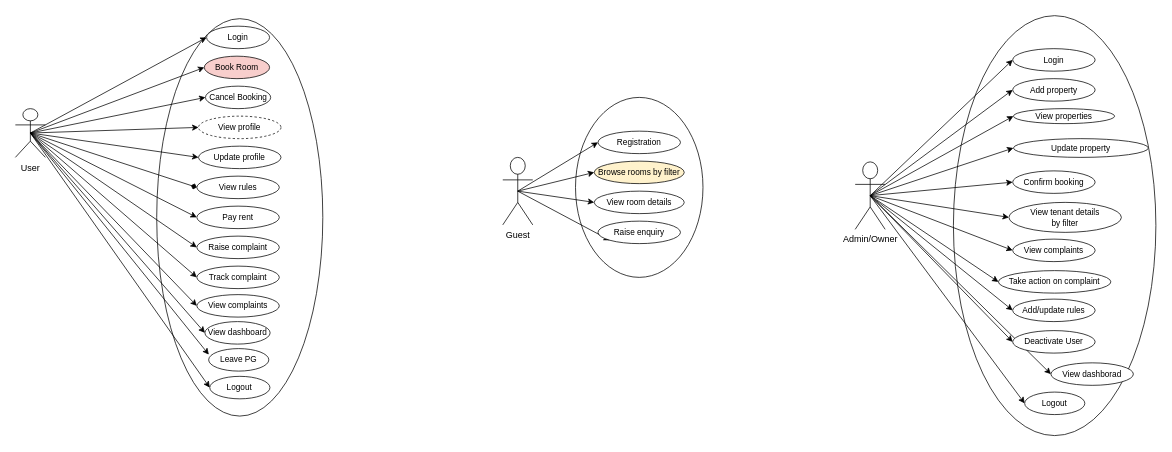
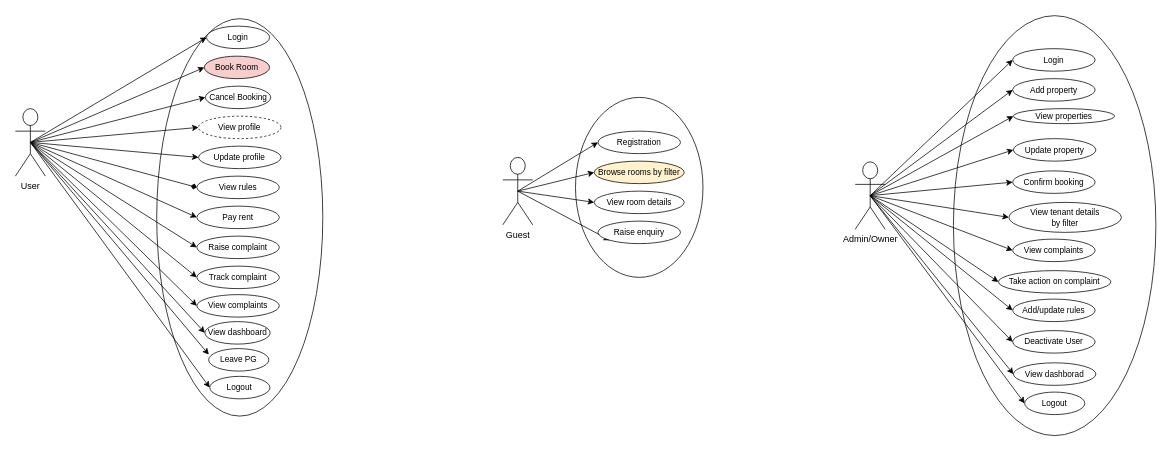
(30, 133) -> (30, 142)
(1081, 148) -> (1055, 150)
(1092, 374) -> (1055, 374)
